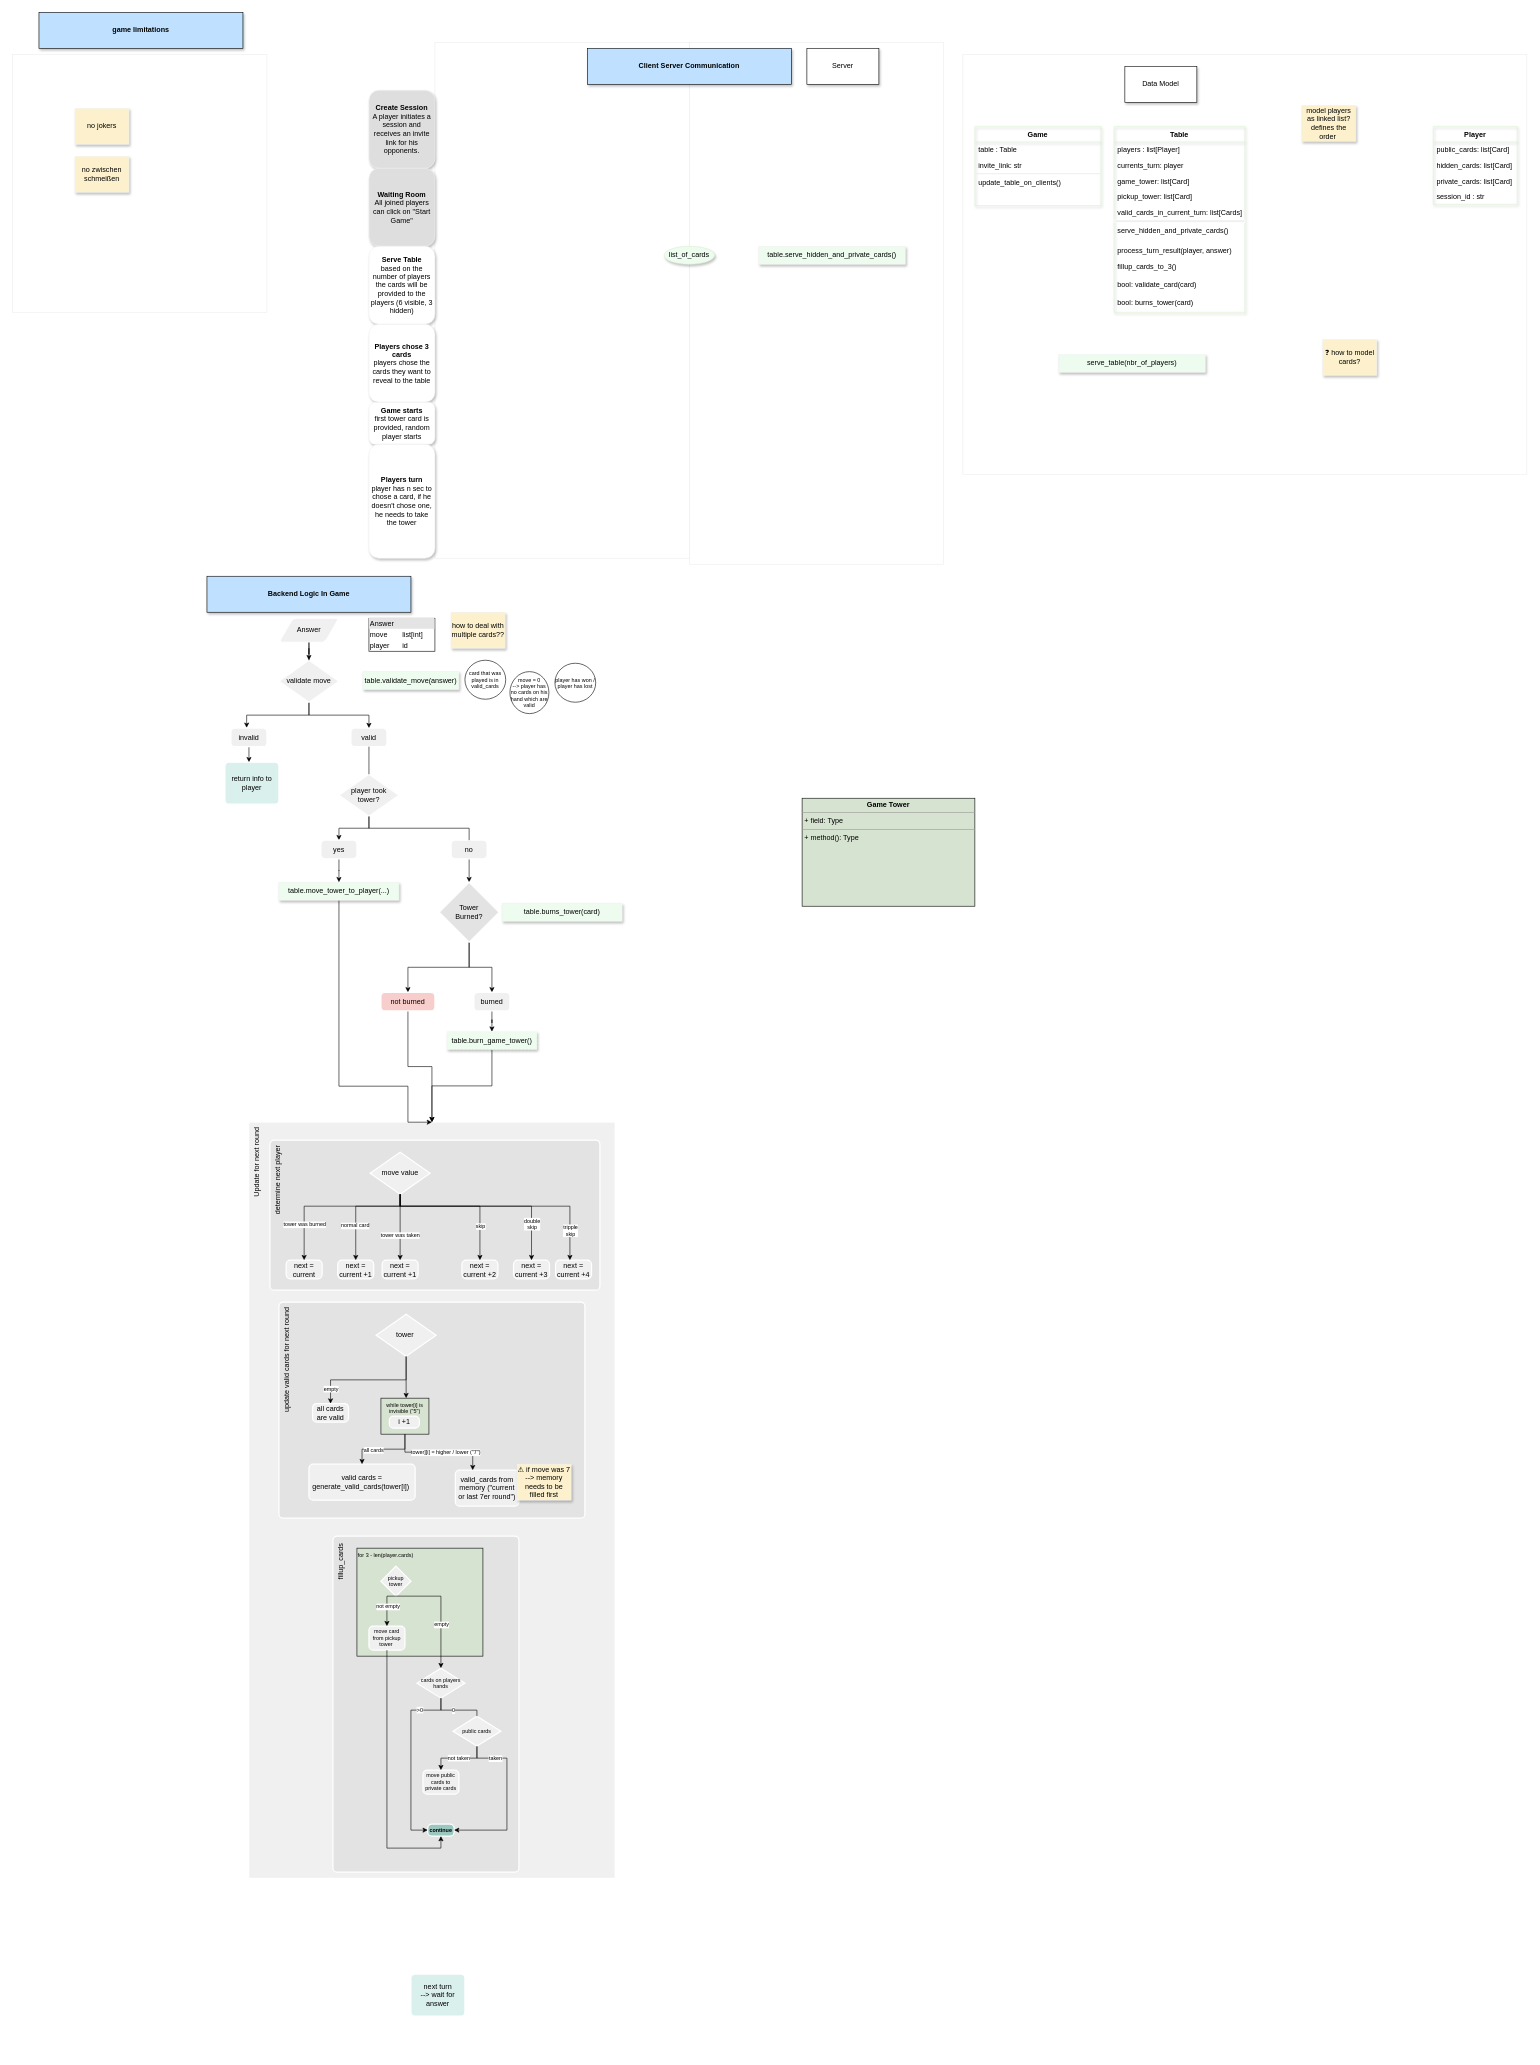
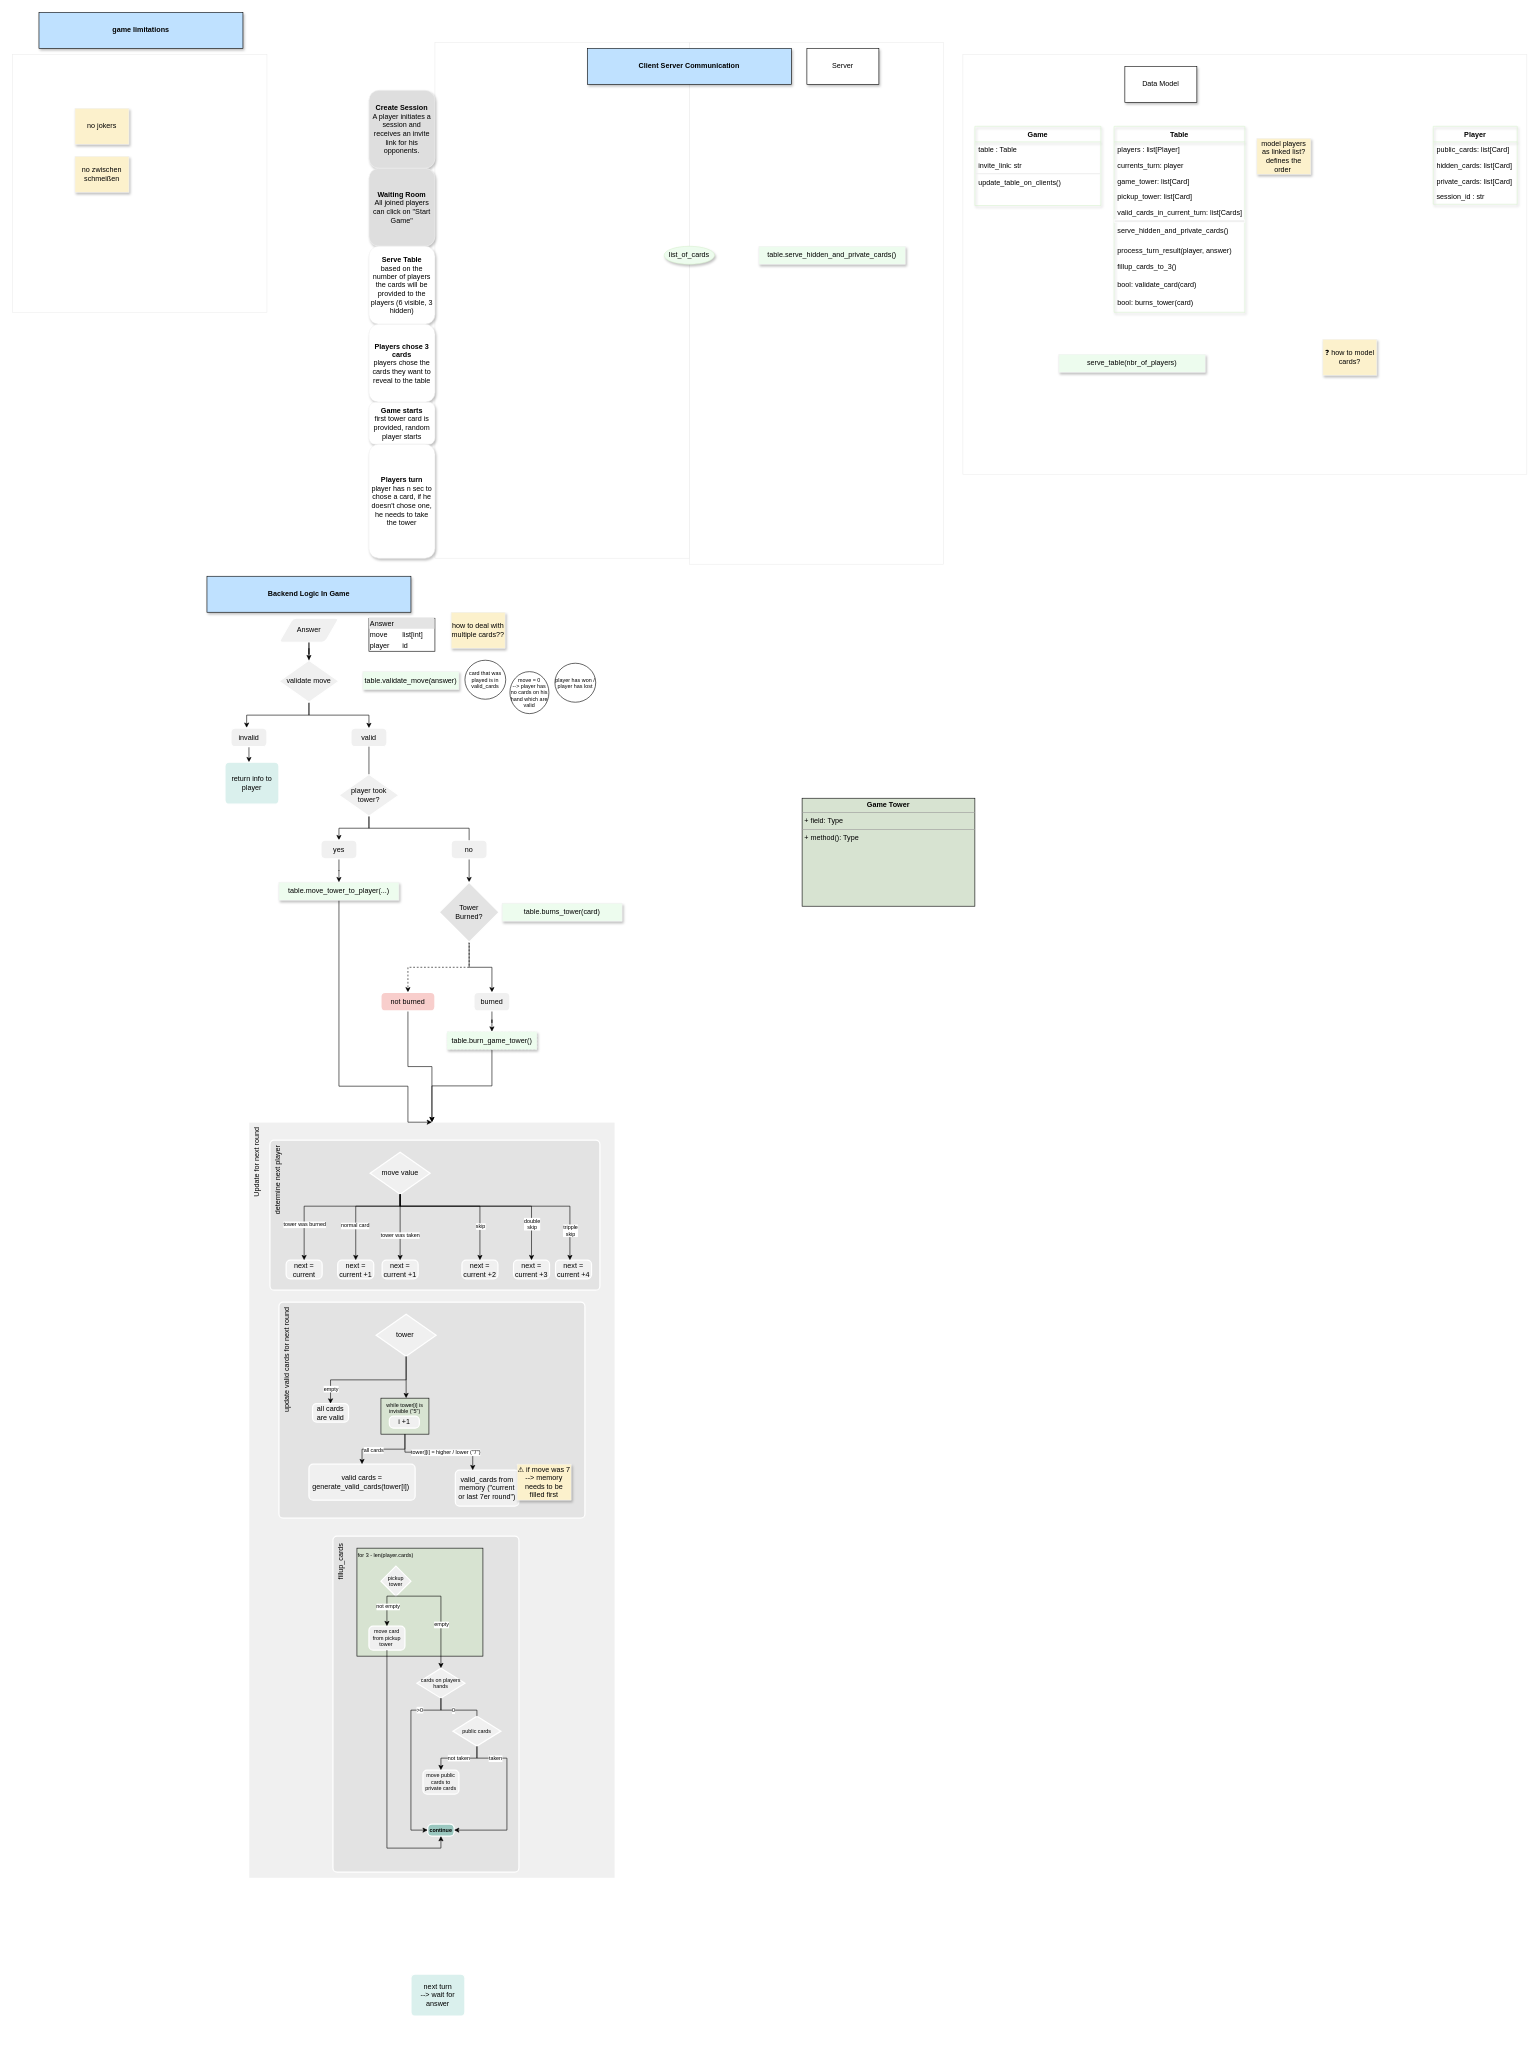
(1329, 123) -> (1284, 156)
(427, 967) -> (427, 967)
